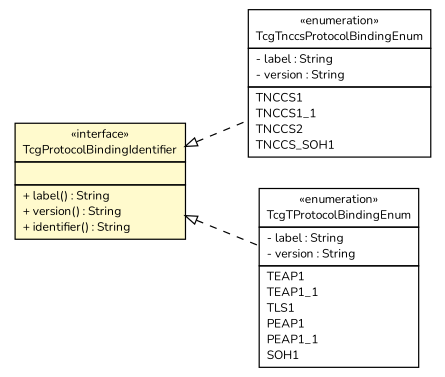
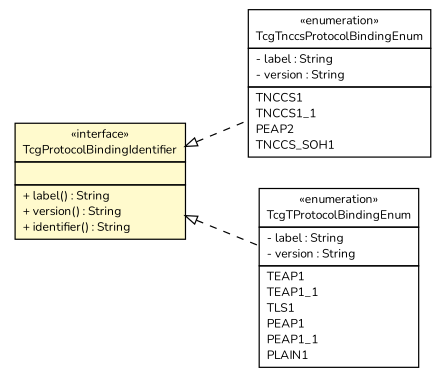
(280, 129) -> (276, 129)
(283, 355) -> (288, 355)
